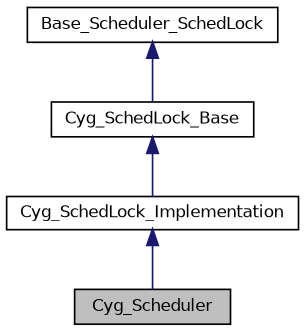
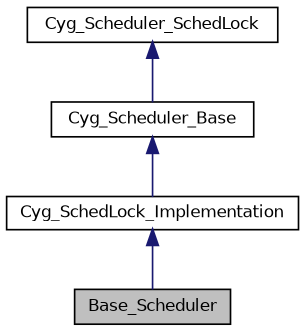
(153, 25) -> (153, 25)
(153, 119) -> (153, 119)
(153, 307) -> (153, 307)
